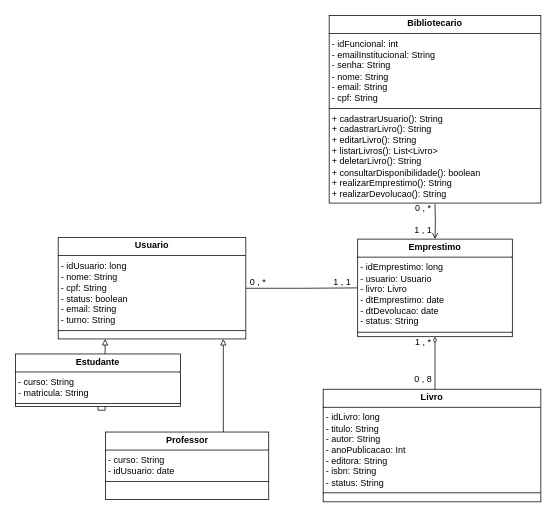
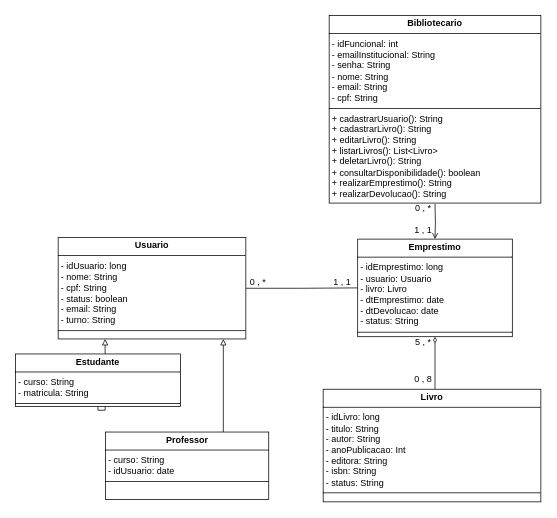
(423, 342) -> (423, 342)
